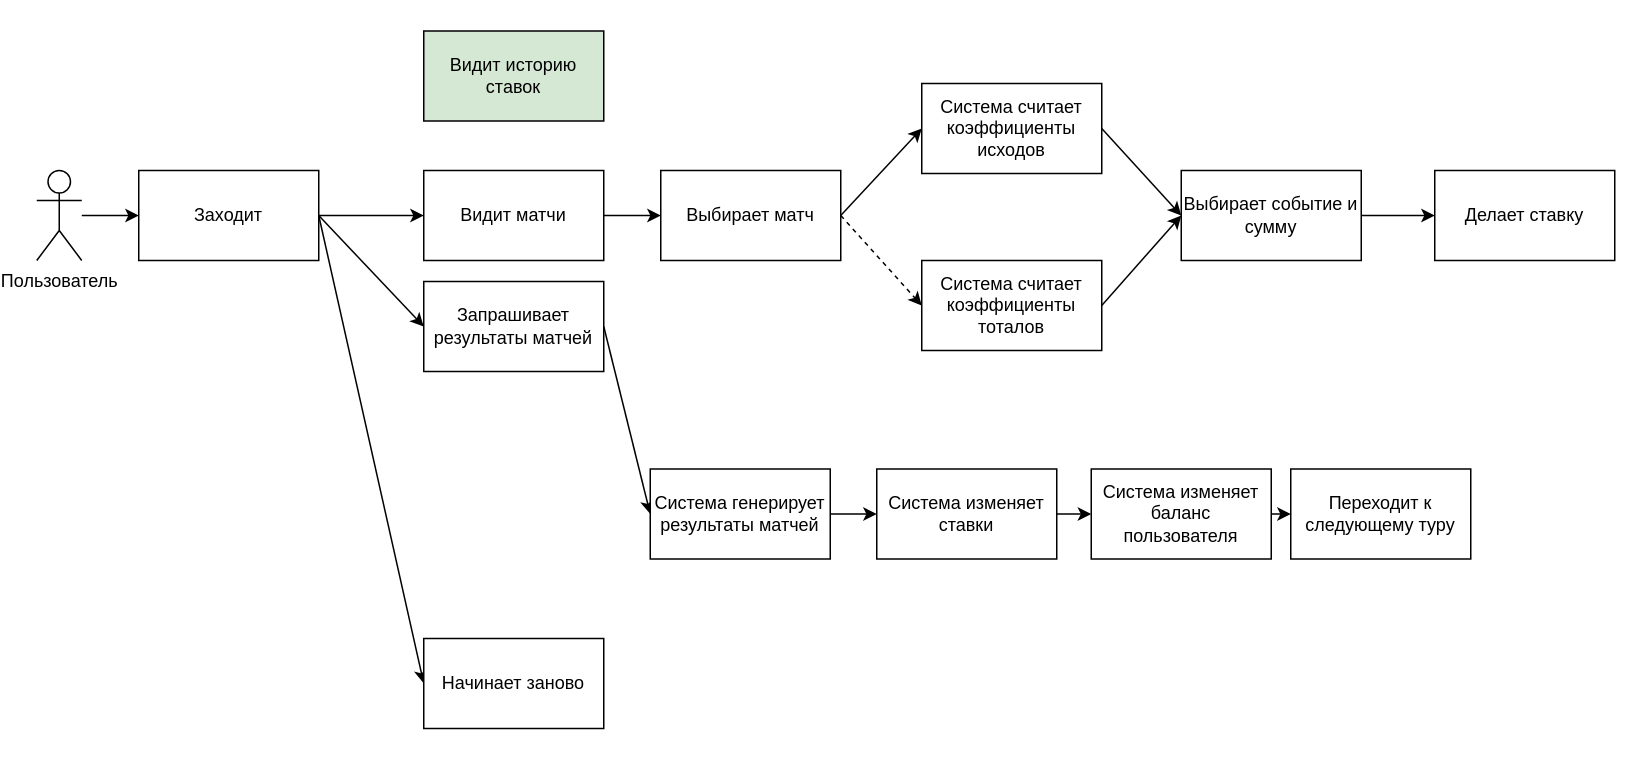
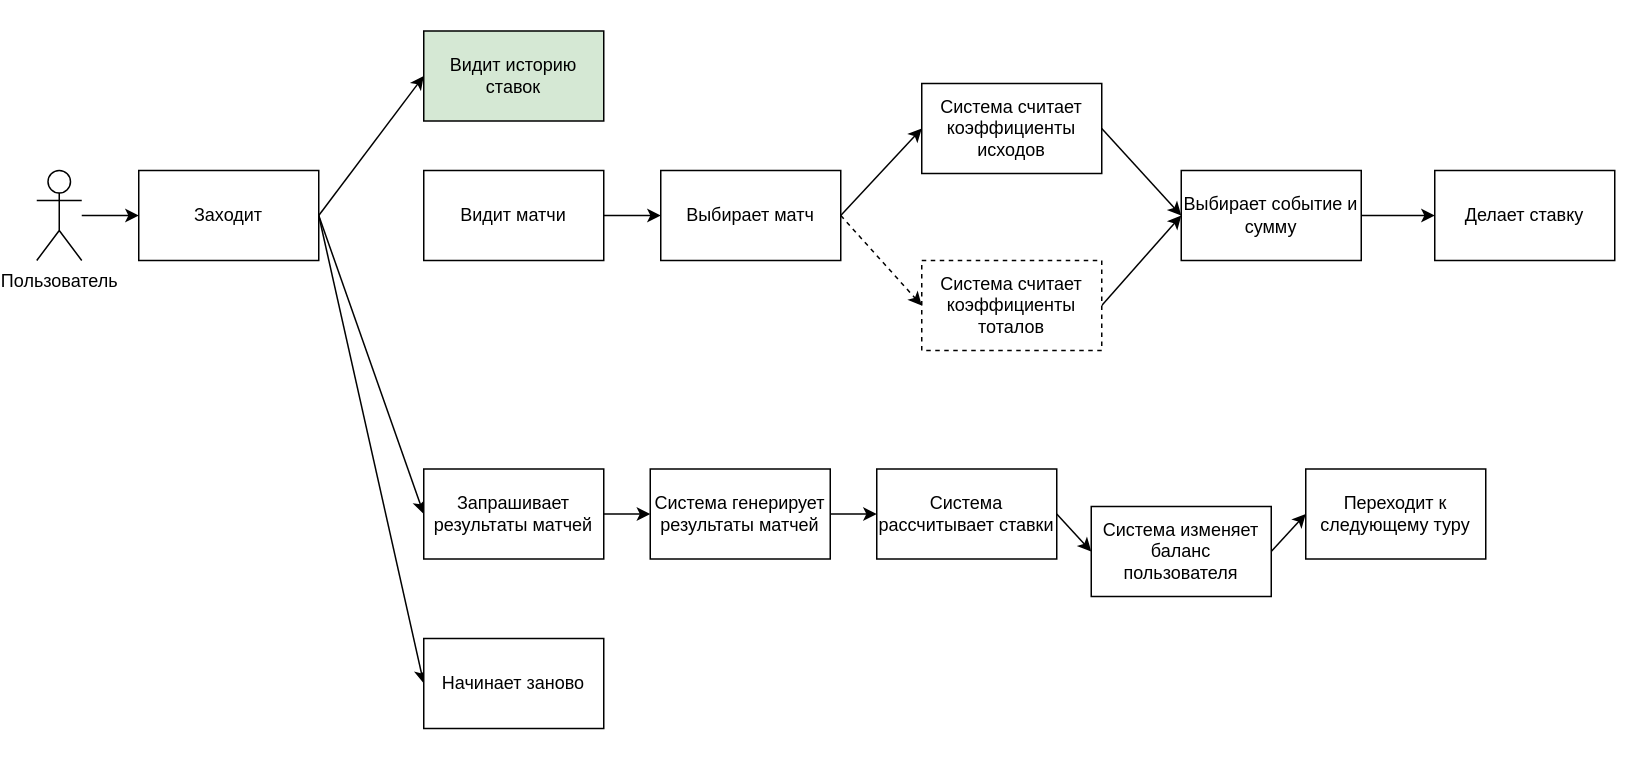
none -> (369, 148)
(367, 215) -> none
(1012, 305) -> (1012, 305)
(514, 326) -> (514, 514)
(967, 514) -> (967, 514)
(1181, 514) -> (1181, 551)
(1381, 514) -> (1396, 514)
